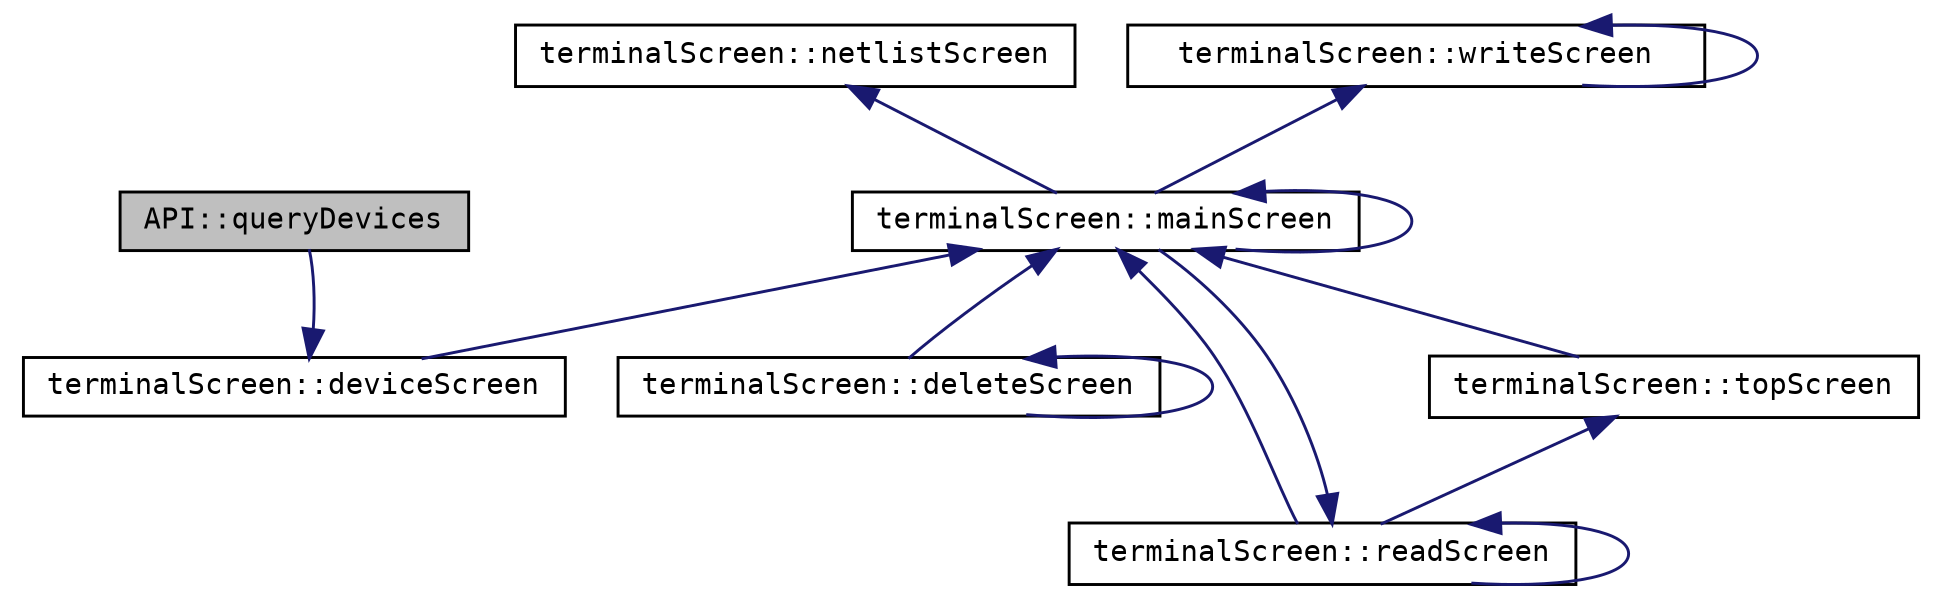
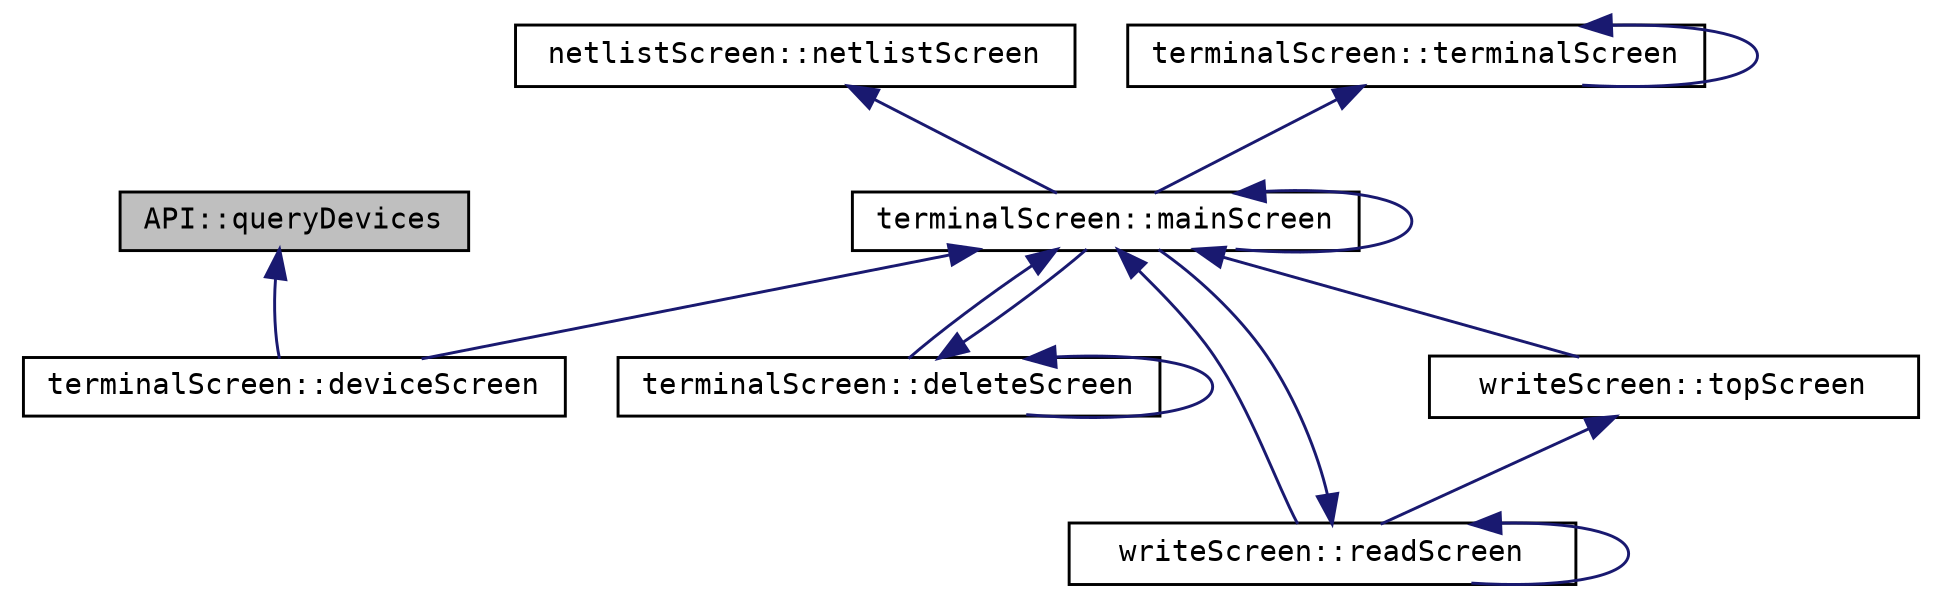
(795, 56) -> (795, 56)
(1416, 56) -> (1416, 56)
(314, 289) -> (275, 319)
none -> (1026, 297)
(1674, 387) -> (1674, 387)
(1323, 554) -> (1323, 554)
